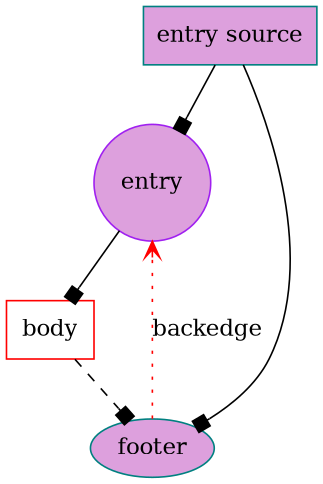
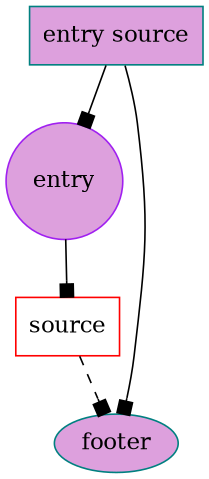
(50, 330) -> (68, 327)
(152, 338) -> none
